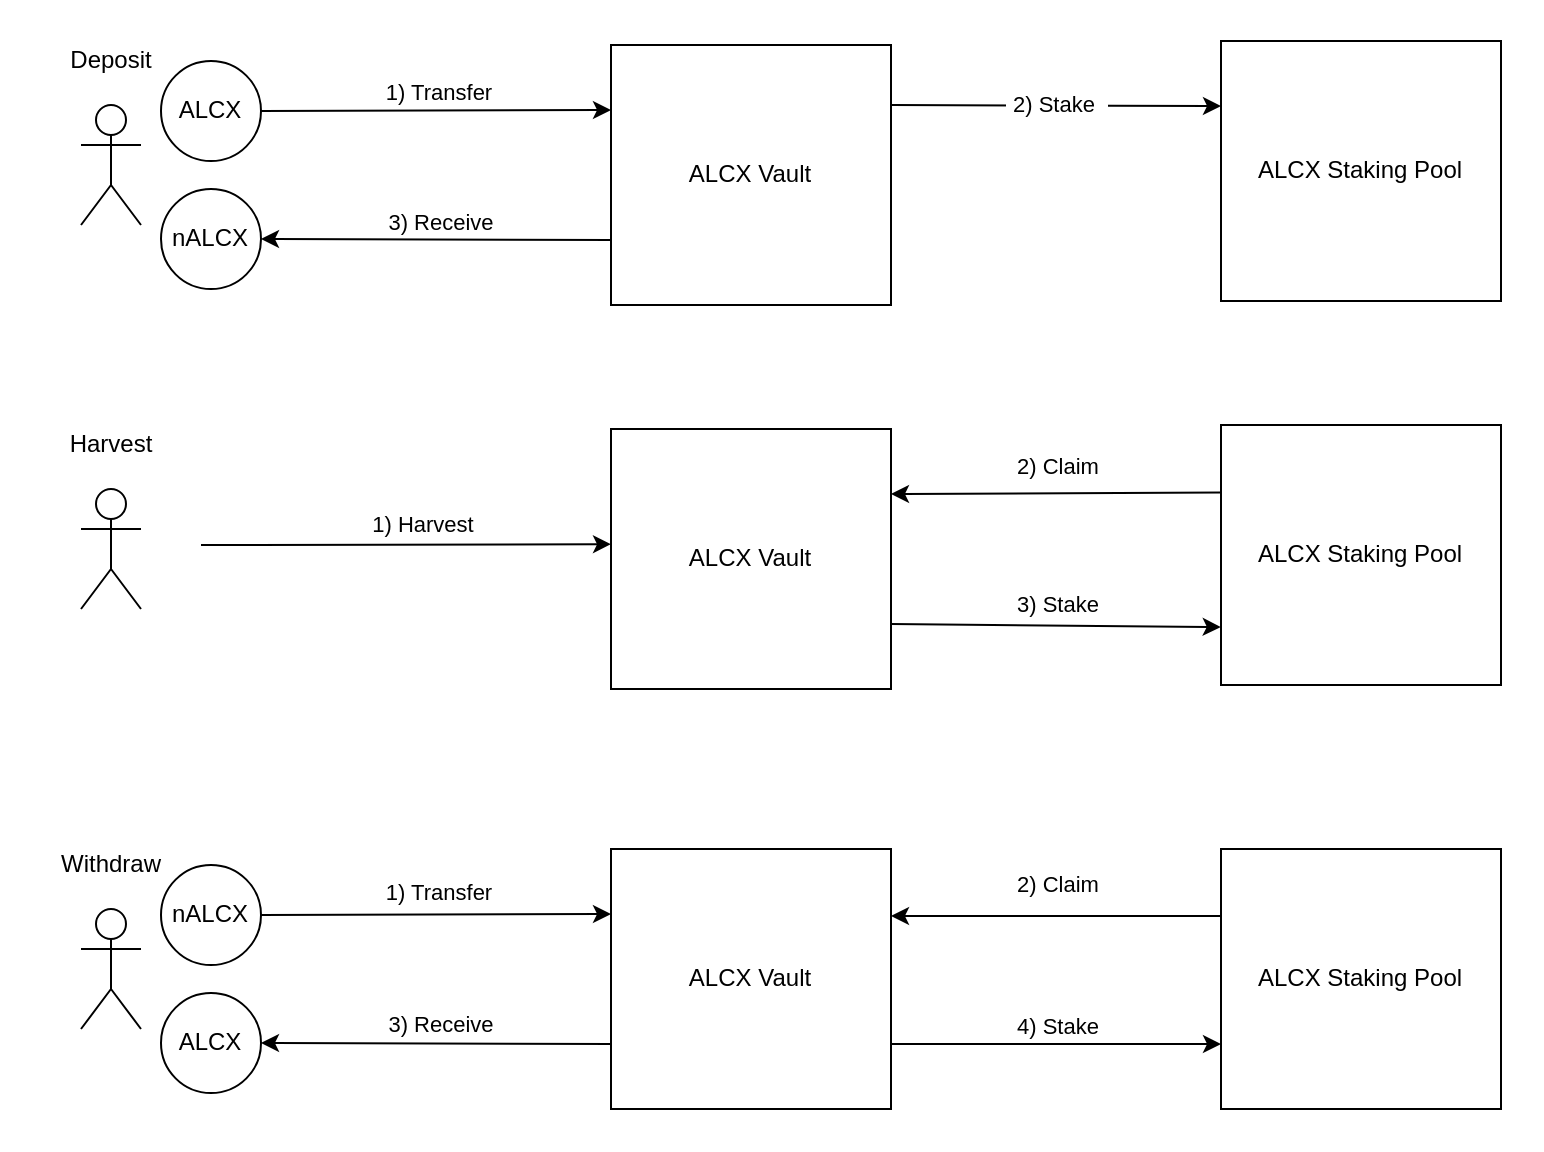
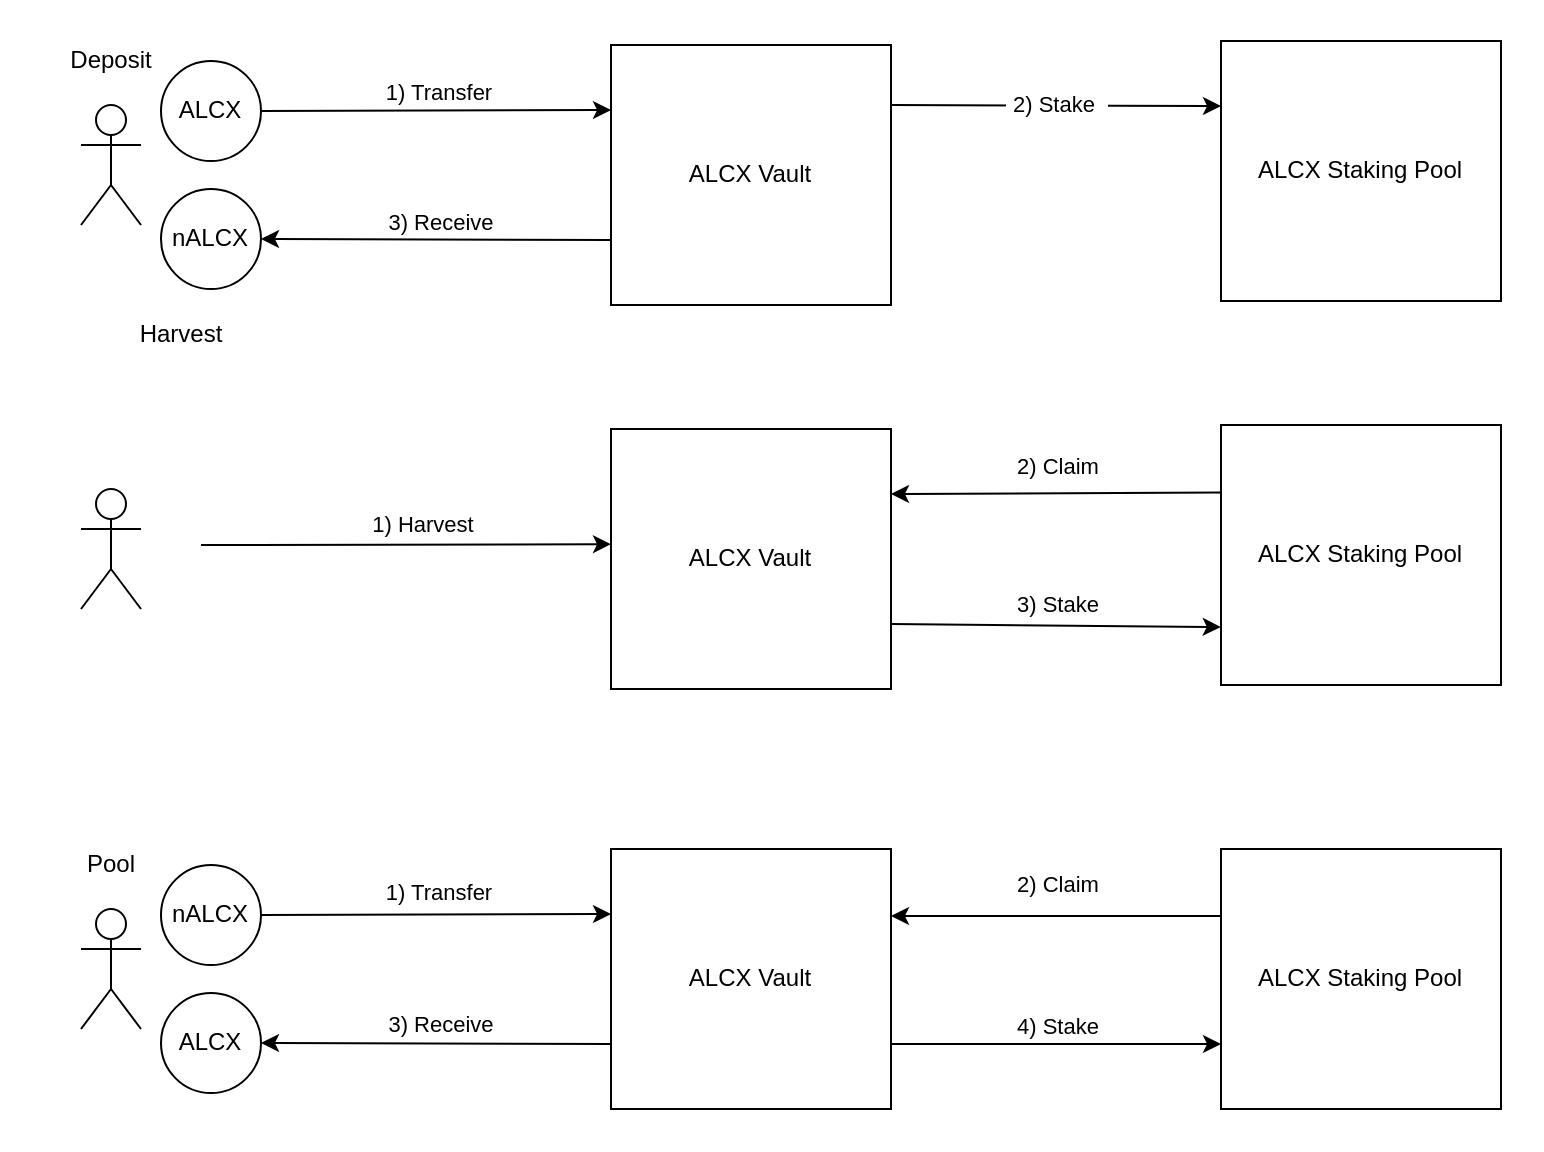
(111, 445) -> (181, 335)
(112, 865) -> (112, 865)
